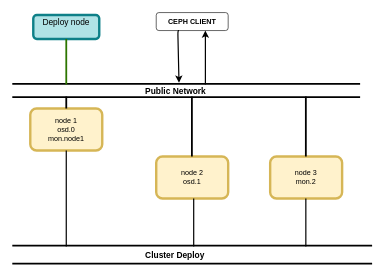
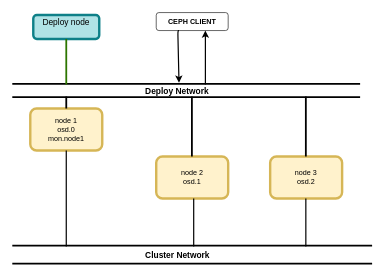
(171, 90) -> (172, 90)
(306, 177) -> (306, 177)
(171, 255) -> (174, 255)
